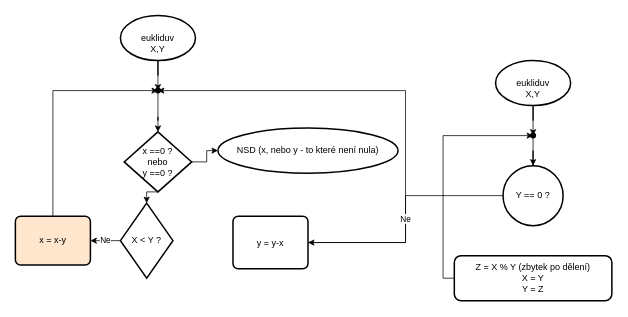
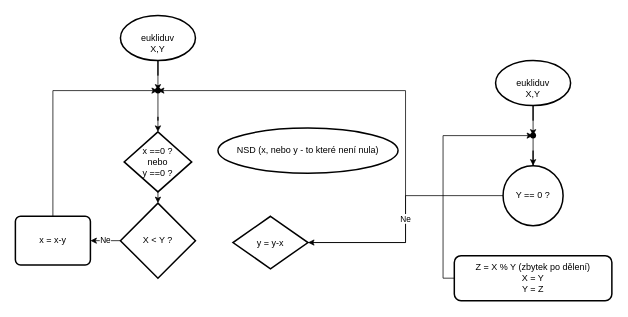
(207, 154) -> none
(53, 240) -> (53, 240)
(147, 240) -> (158, 240)
(270, 242) -> (270, 242)
